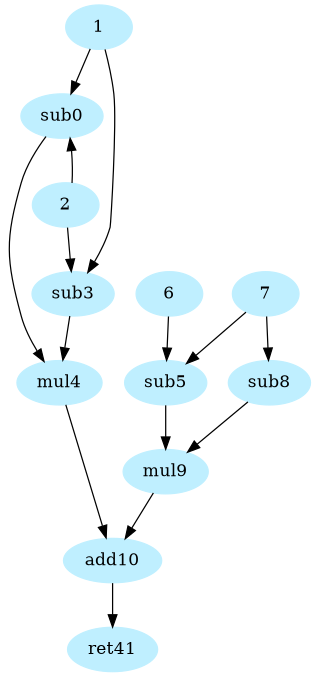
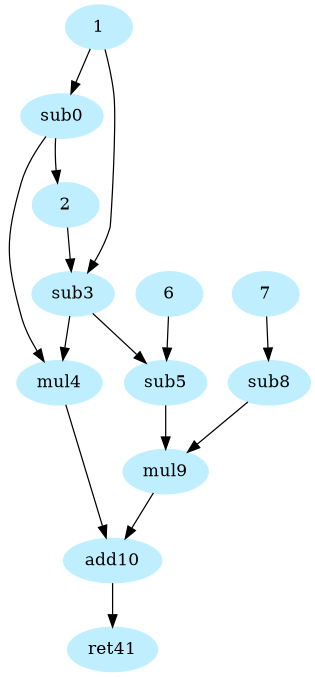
(72, 167) -> (55, 154)
(221, 334) -> (115, 334)
